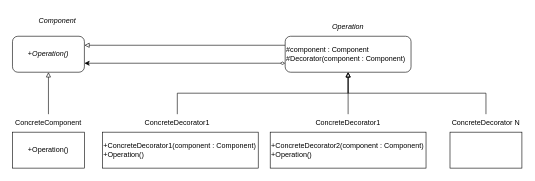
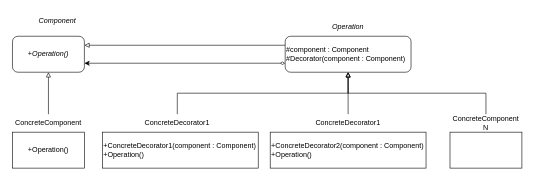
(486, 123) -> (486, 123)
